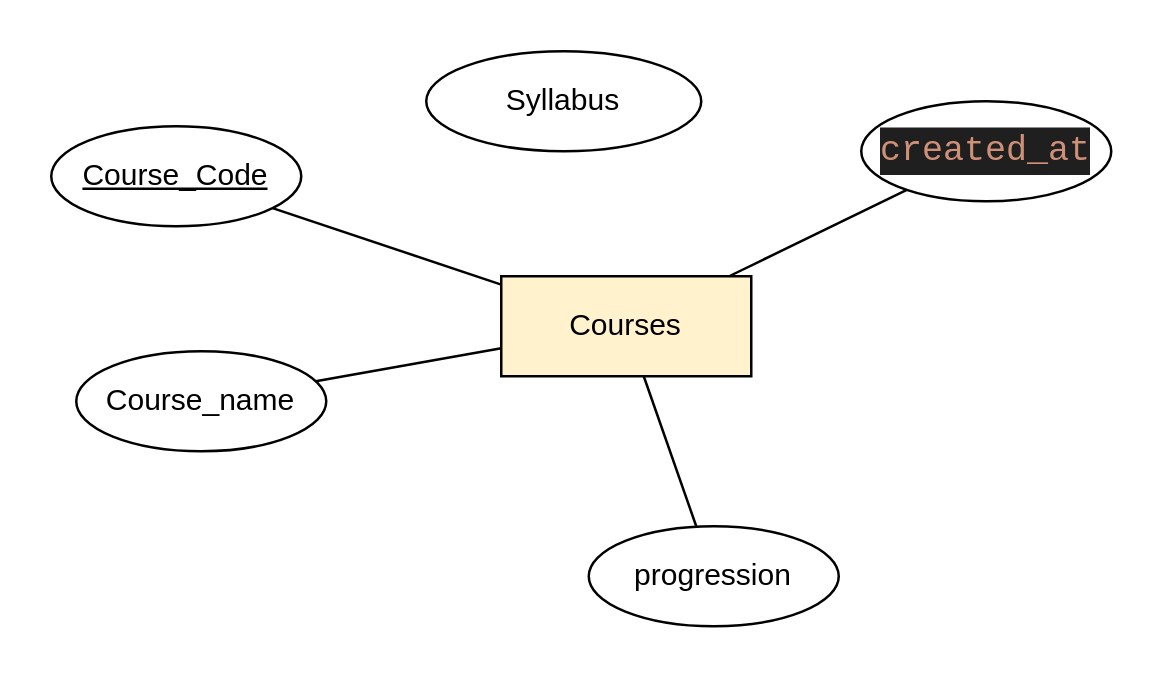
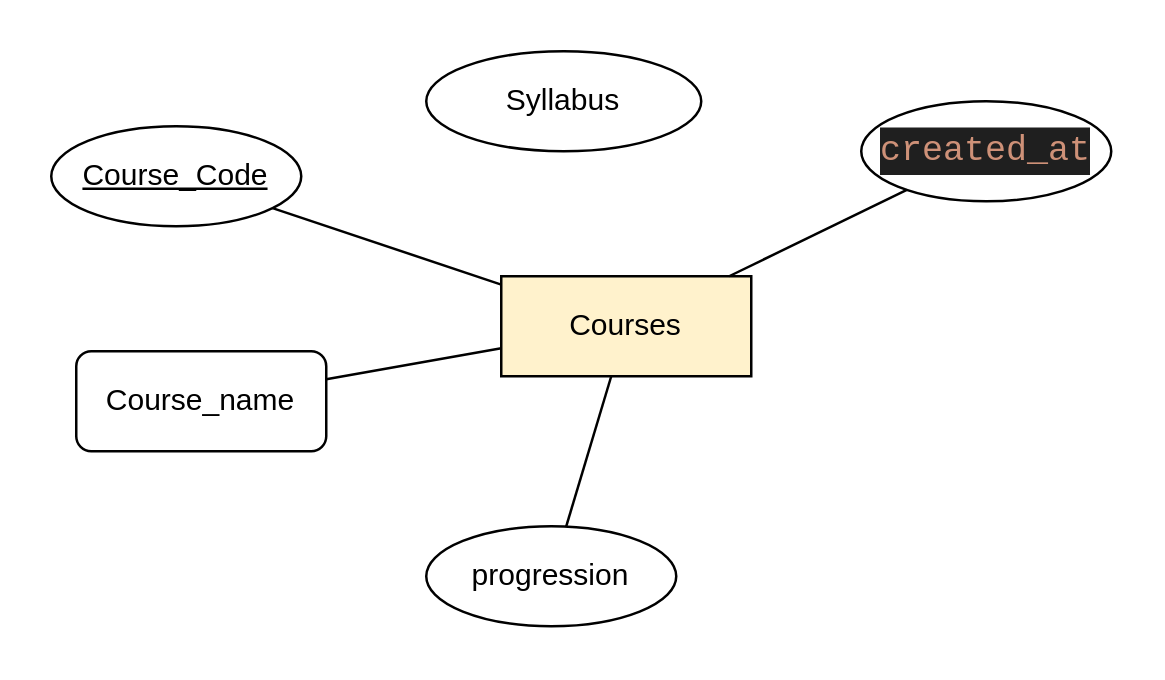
(201, 401) -> (201, 401)
(714, 576) -> (551, 576)
